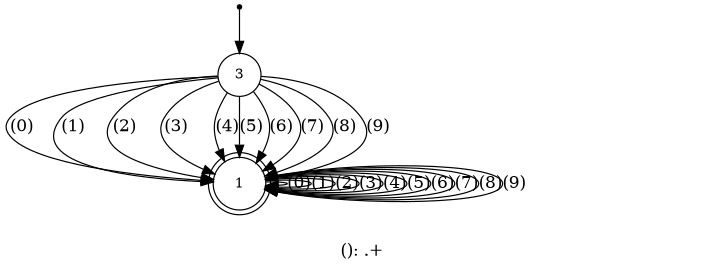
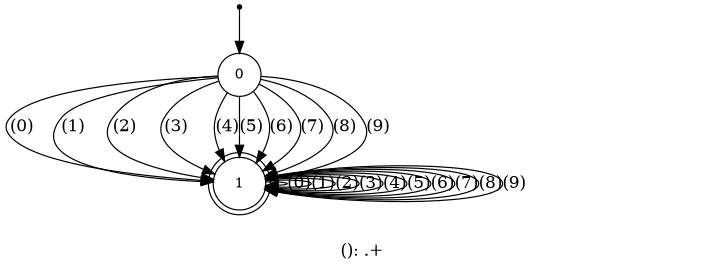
(239, 75) -> (239, 75)
